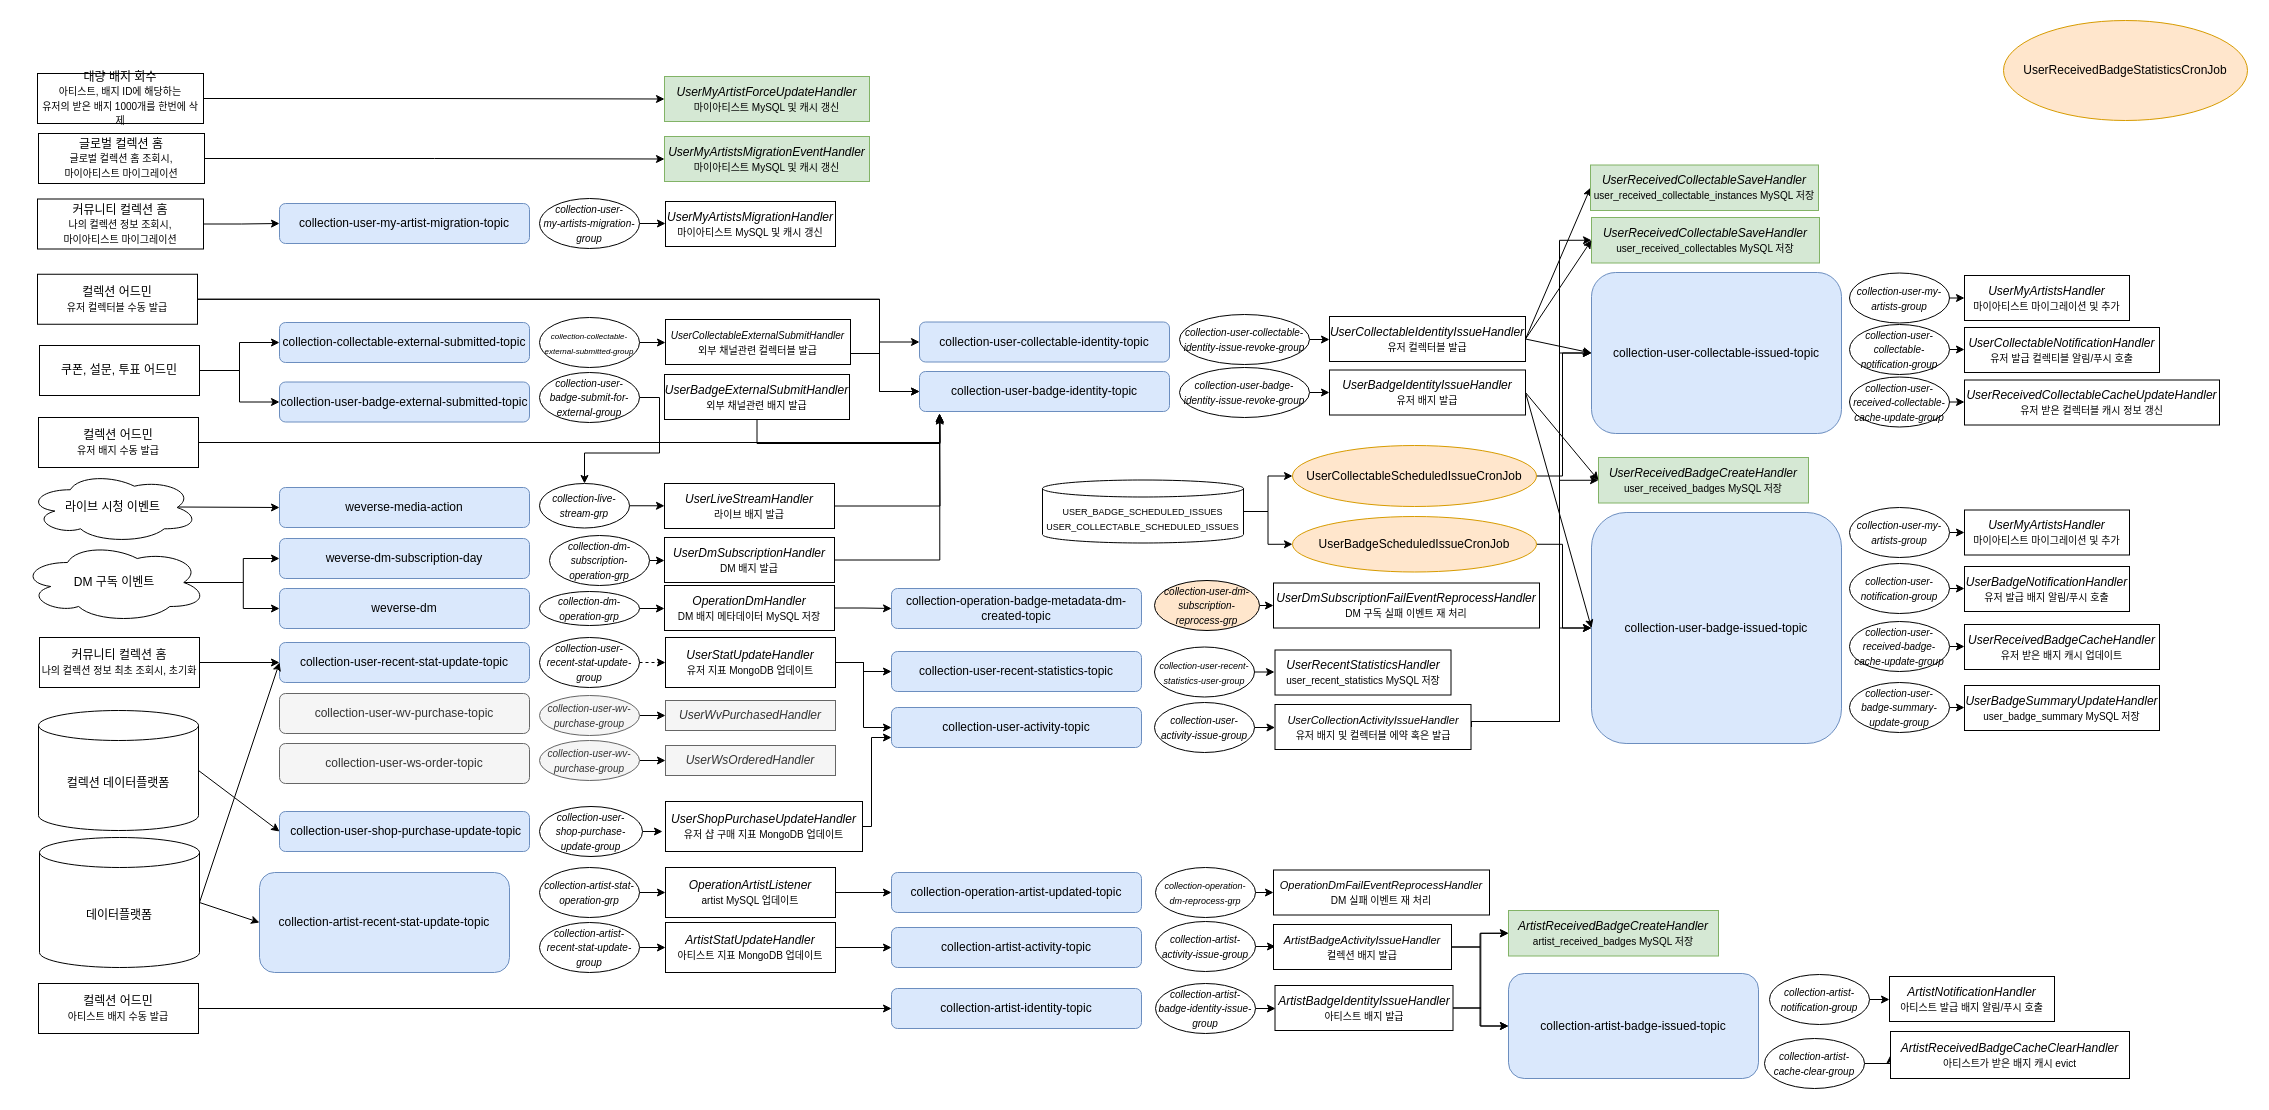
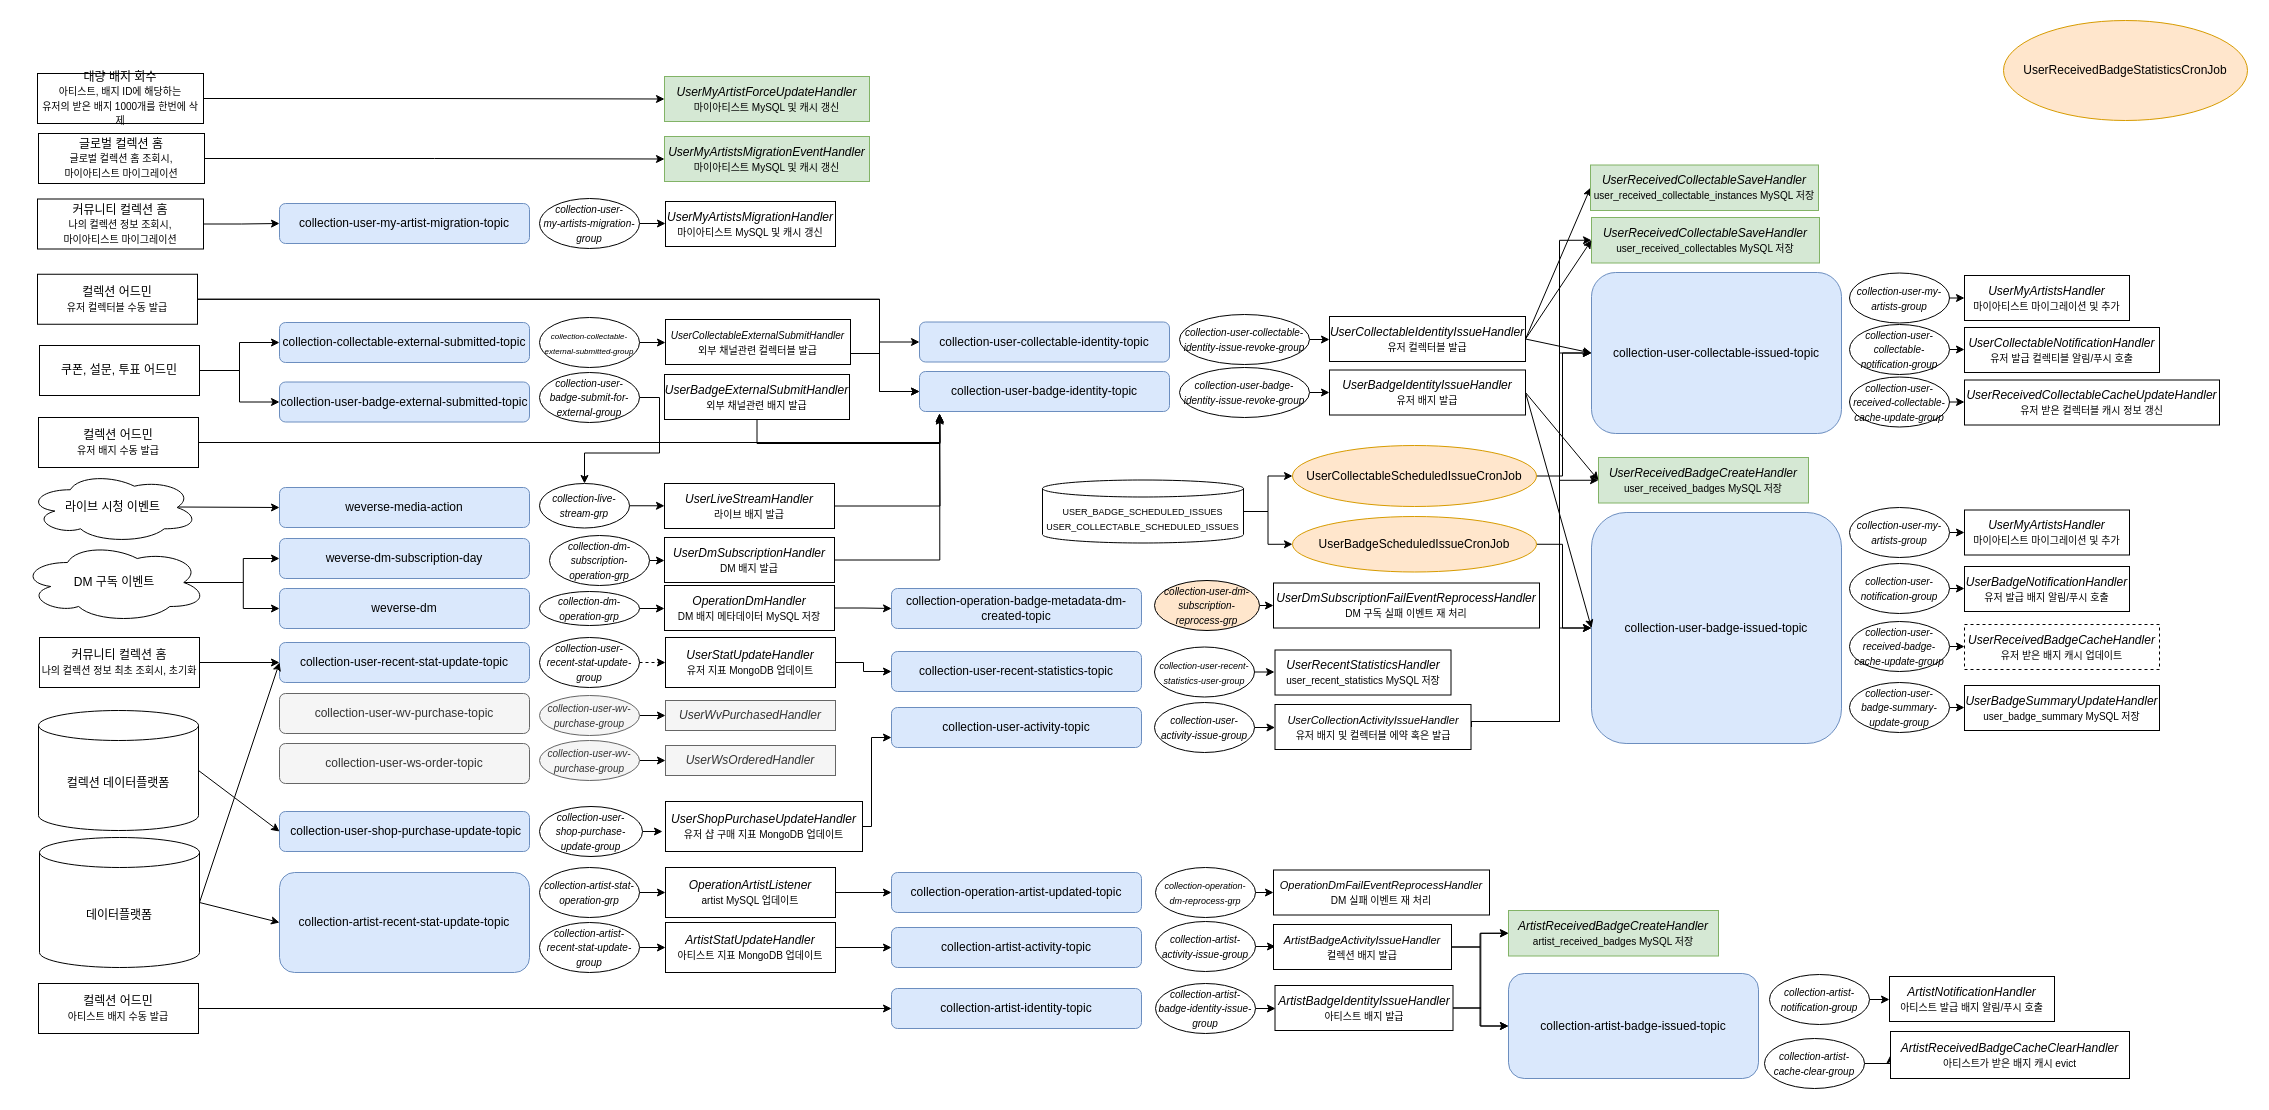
(2062, 647) -> (2062, 647)
(864, 711) -> none
(385, 923) -> (405, 923)
